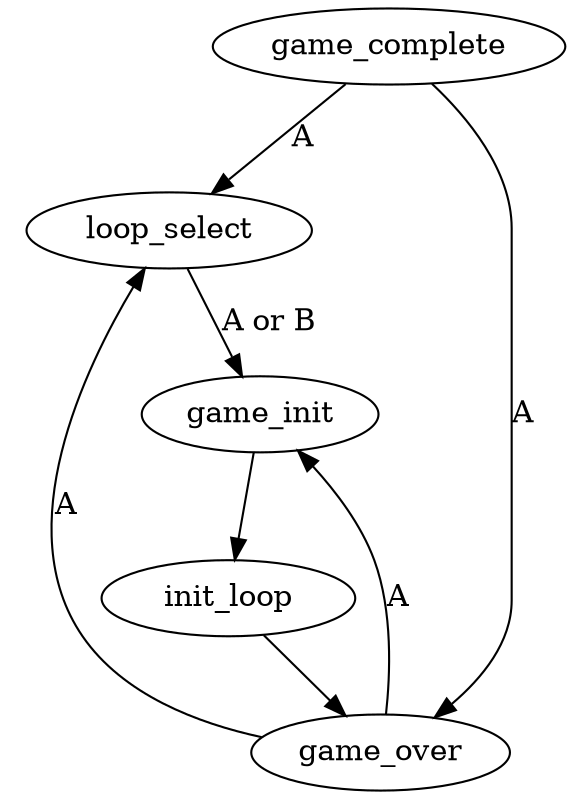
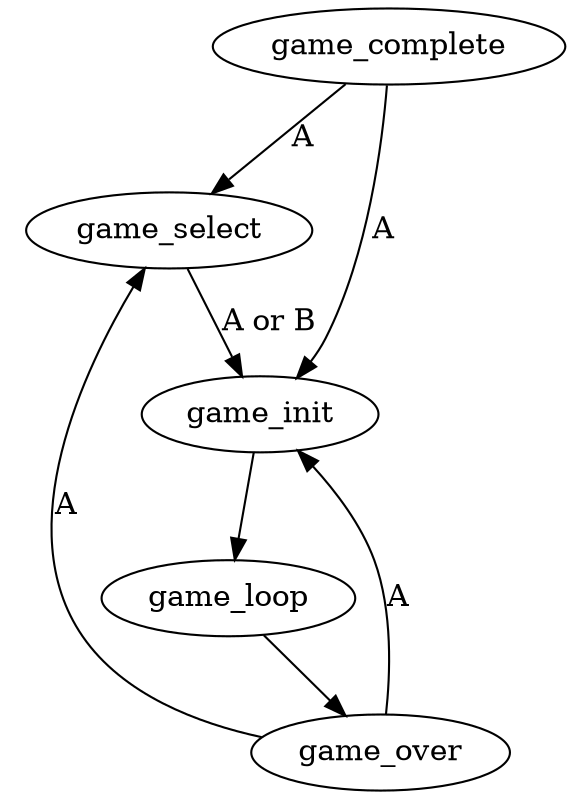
(169, 230) -> (169, 230)
(512, 391) -> (364, 228)
(228, 598) -> (228, 598)
